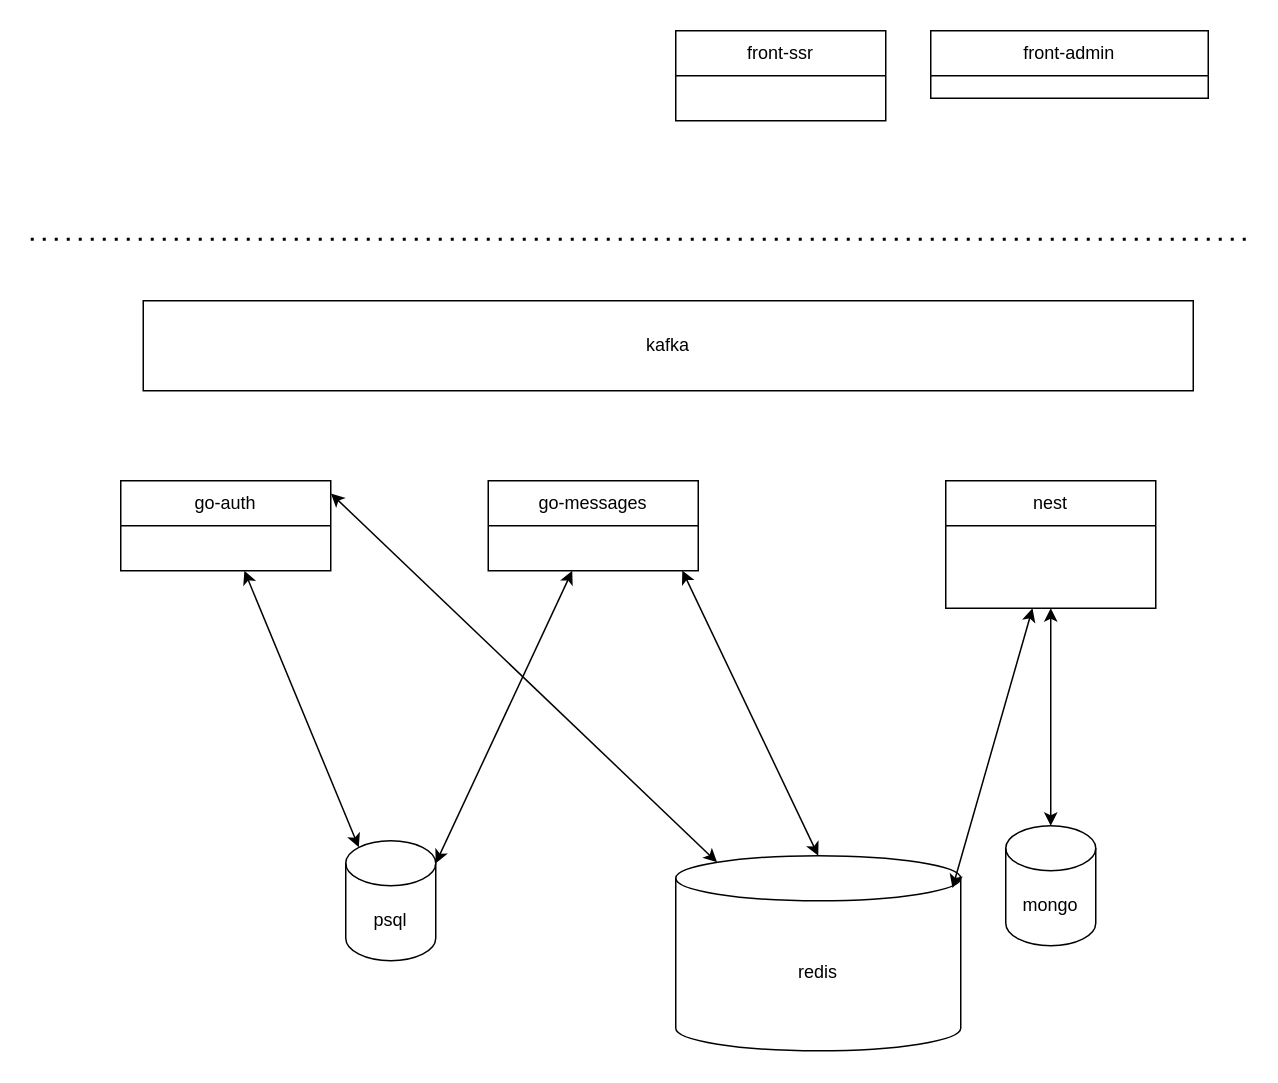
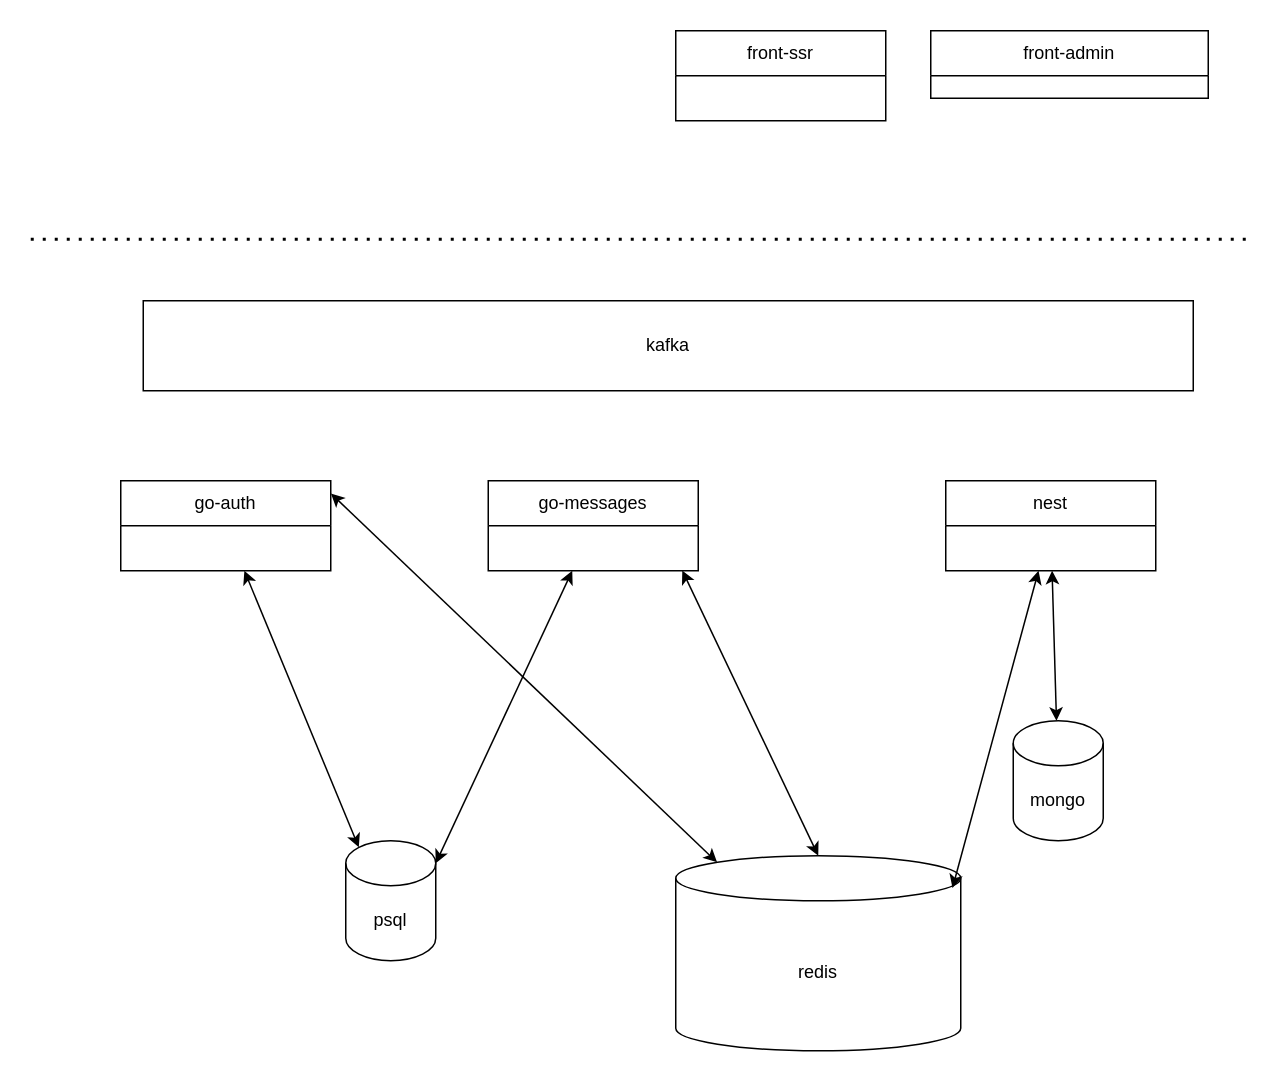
(1051, 545) -> (1051, 526)
(1051, 886) -> (1058, 781)
